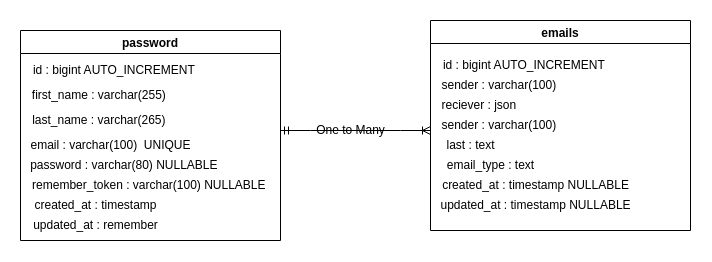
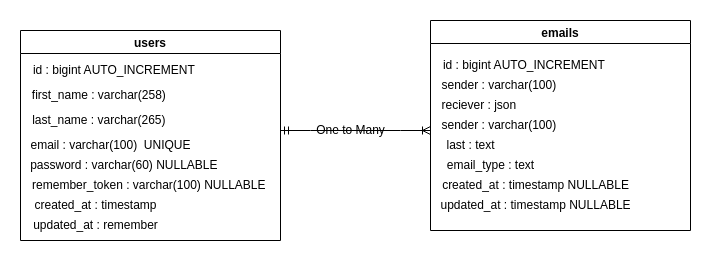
(150, 43) -> (150, 43)
(101, 96) -> (101, 96)
(126, 166) -> (126, 166)
